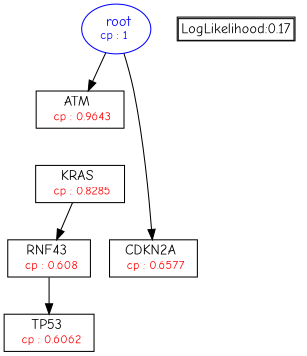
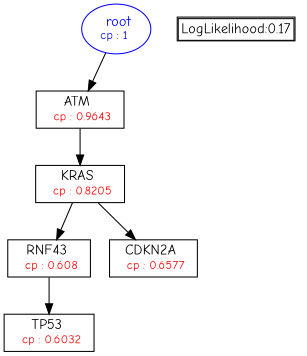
(142, 141) -> (113, 218)
none -> (80, 142)
(83, 191) -> (83, 191)
(52, 340) -> (52, 340)
